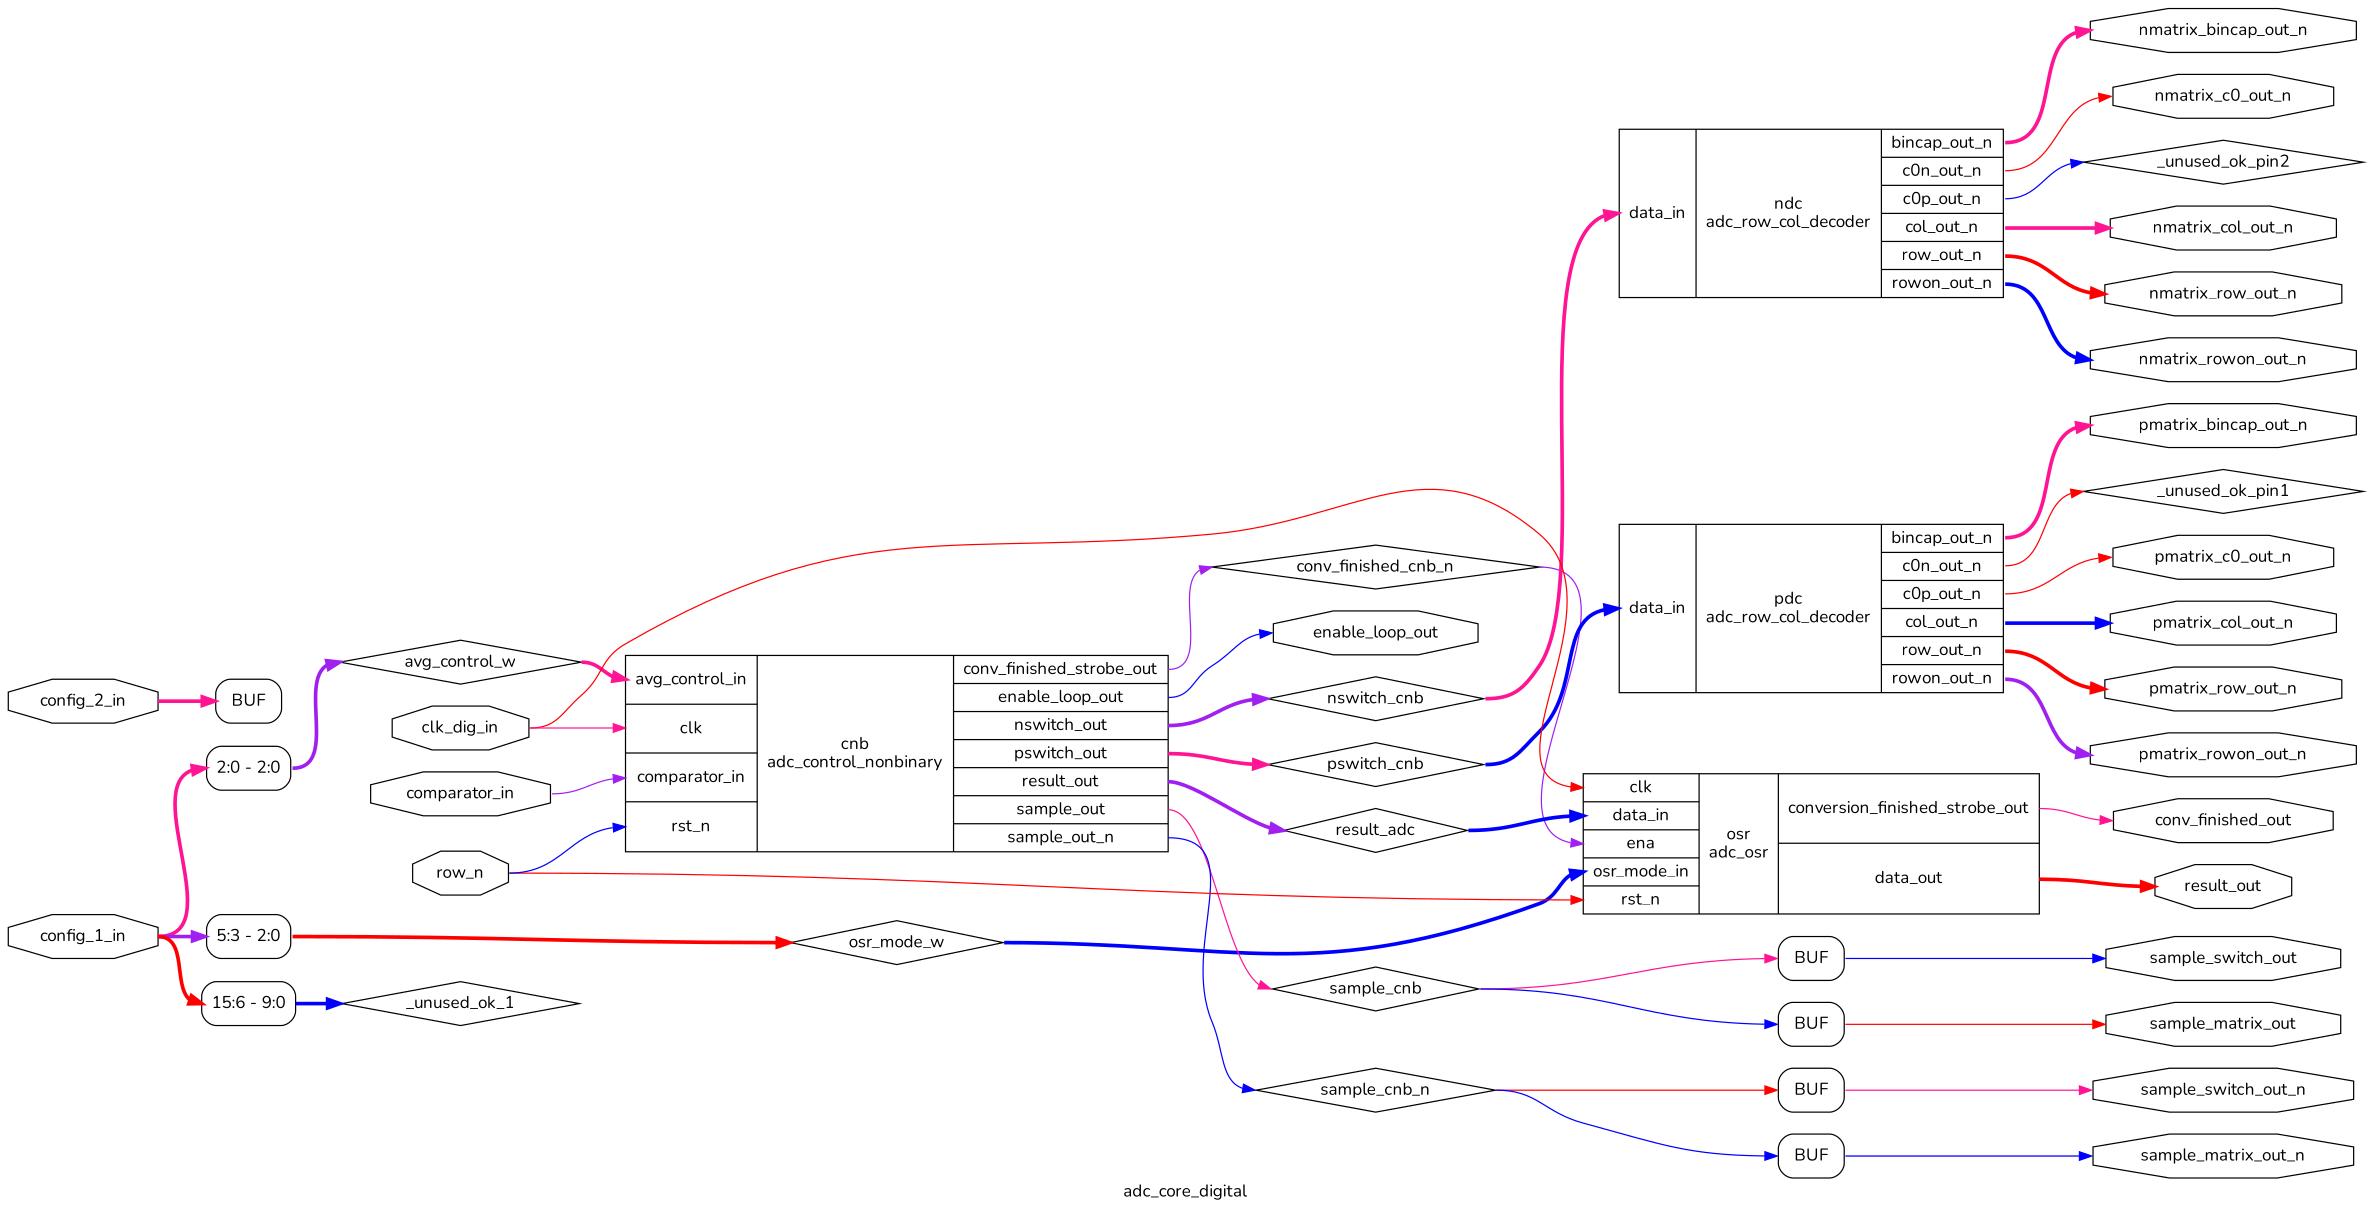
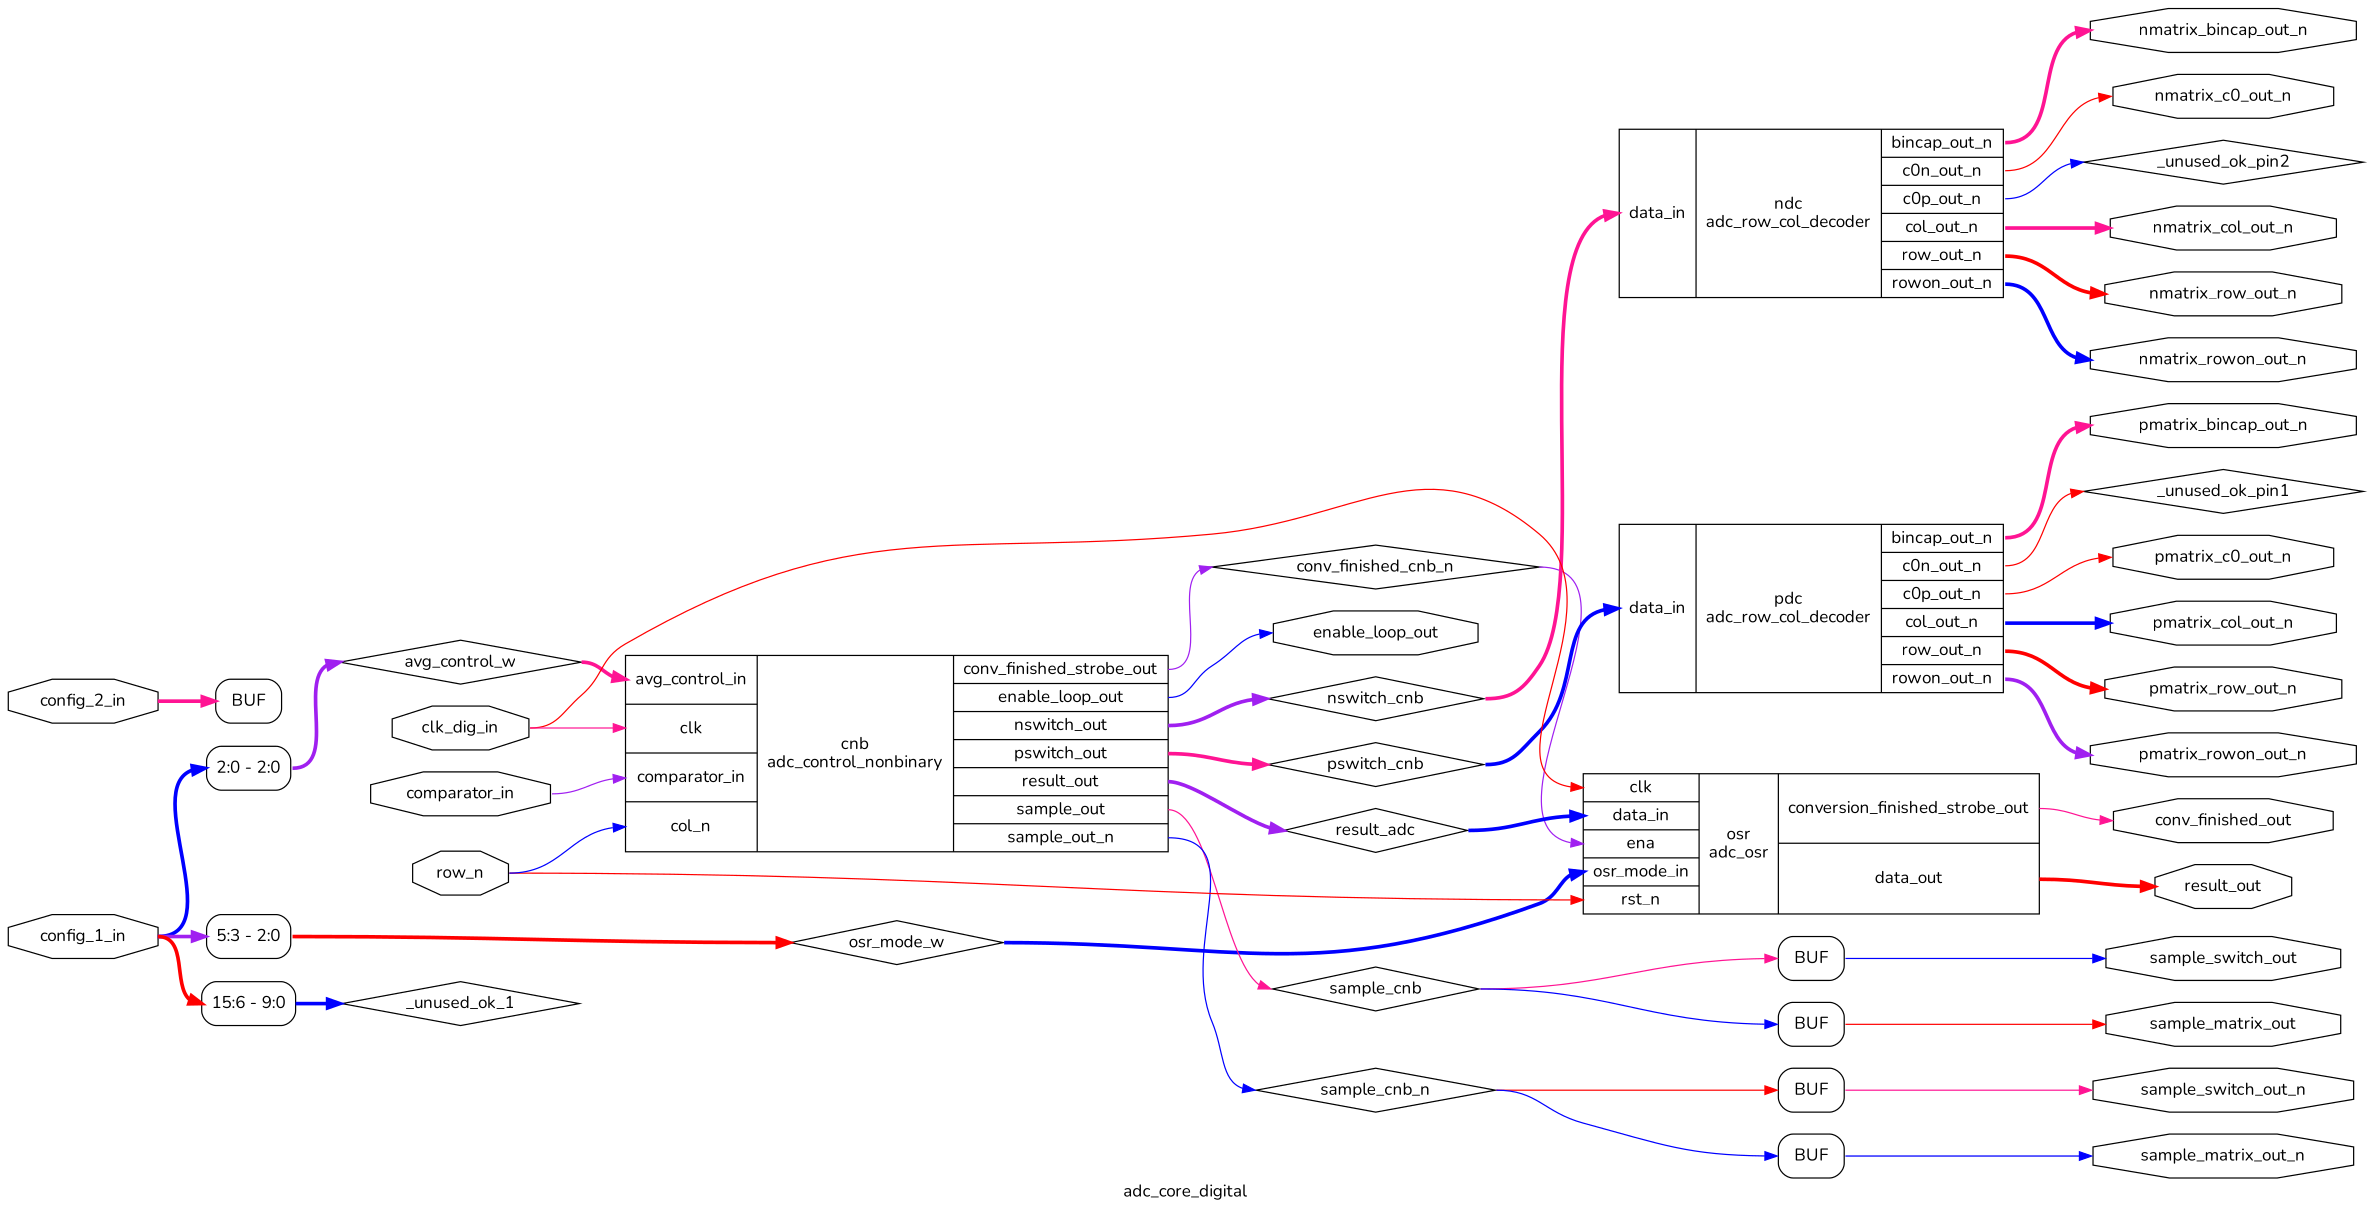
(691, 826) -> (691, 826)
(182, 858) -> (182, 858)
